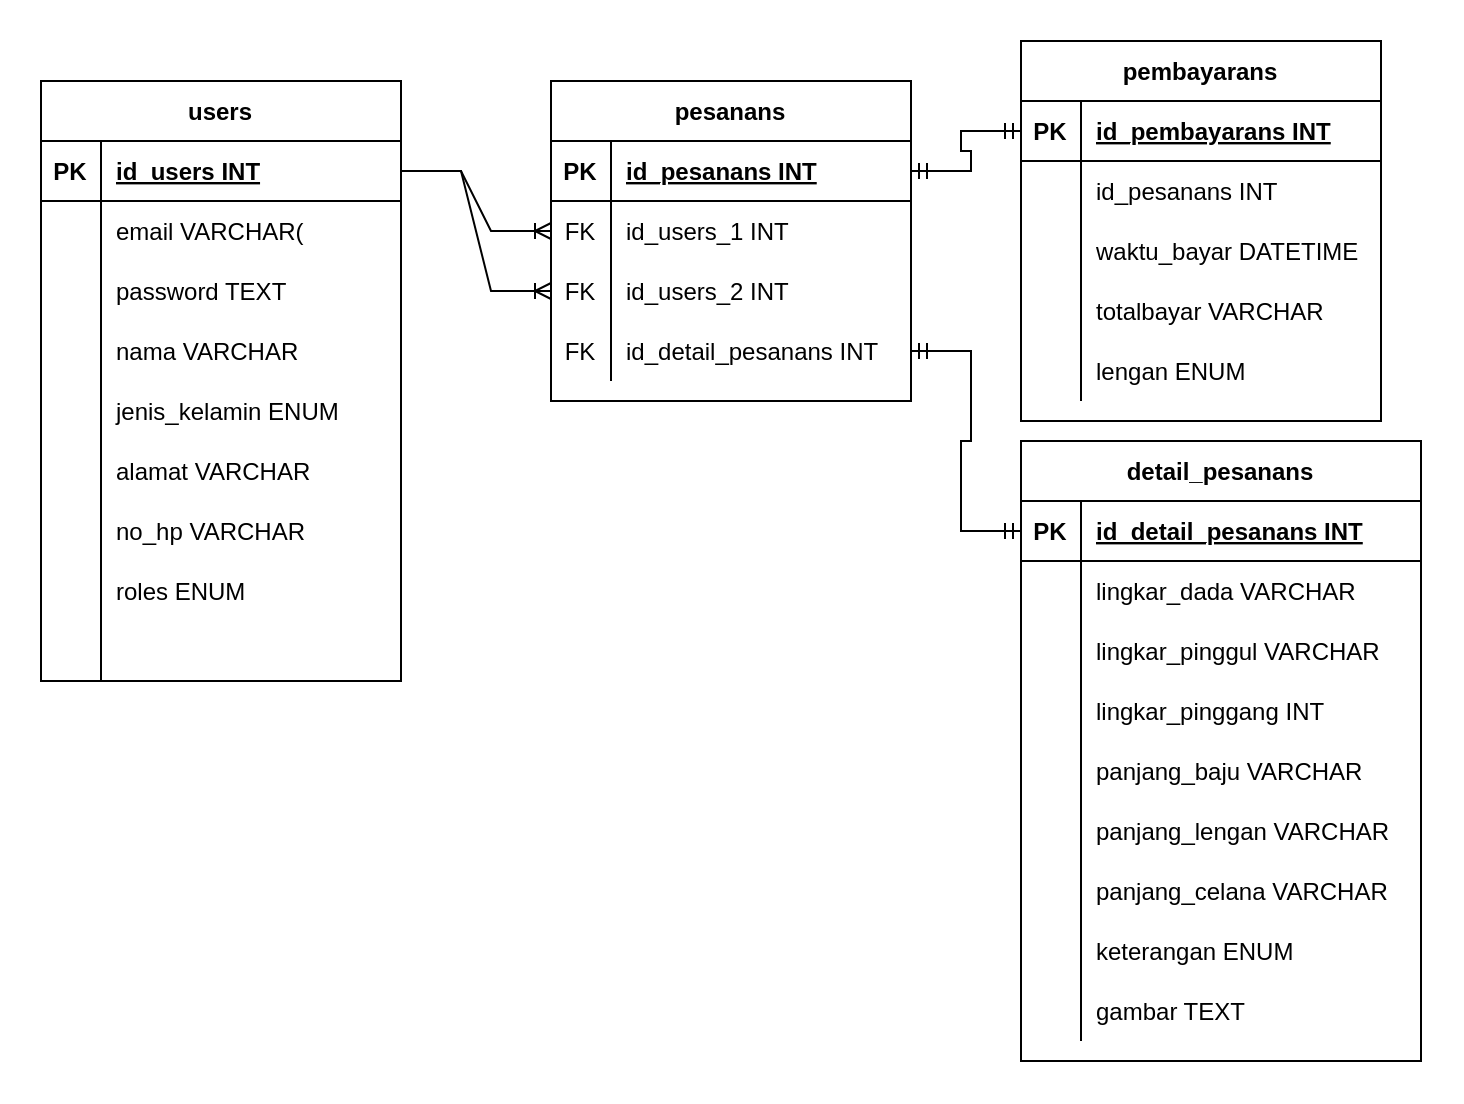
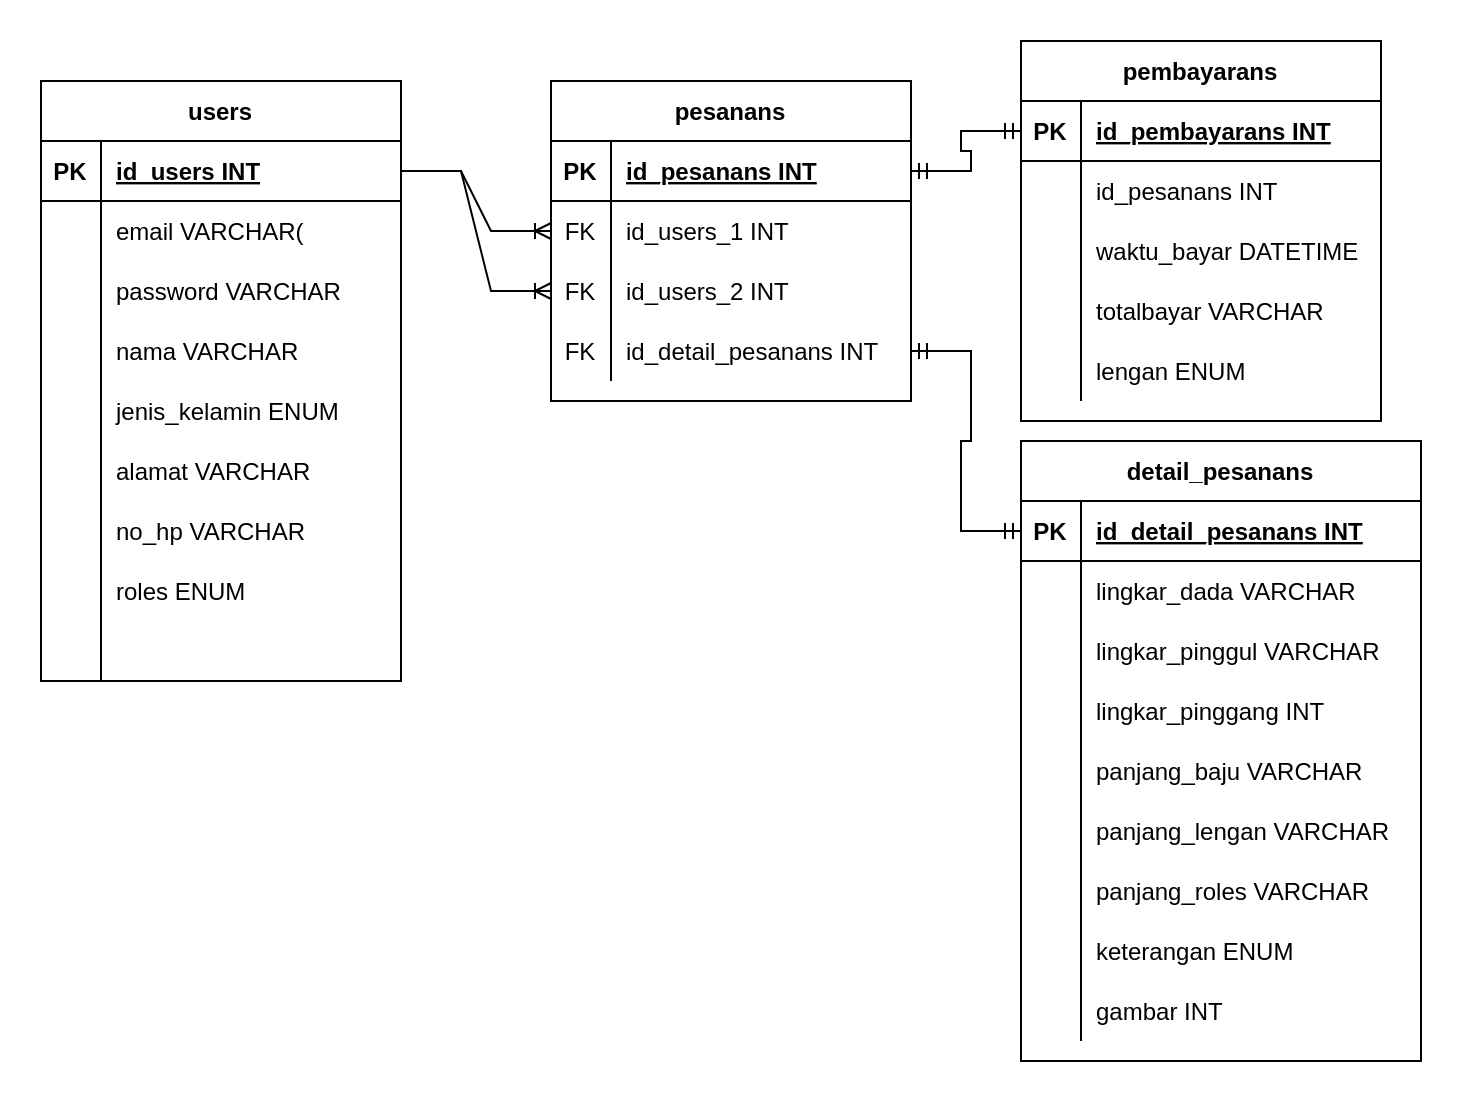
(200, 292) -> (220, 292)
(1238, 892) -> (1231, 892)
(1167, 1012) -> (1160, 1012)
